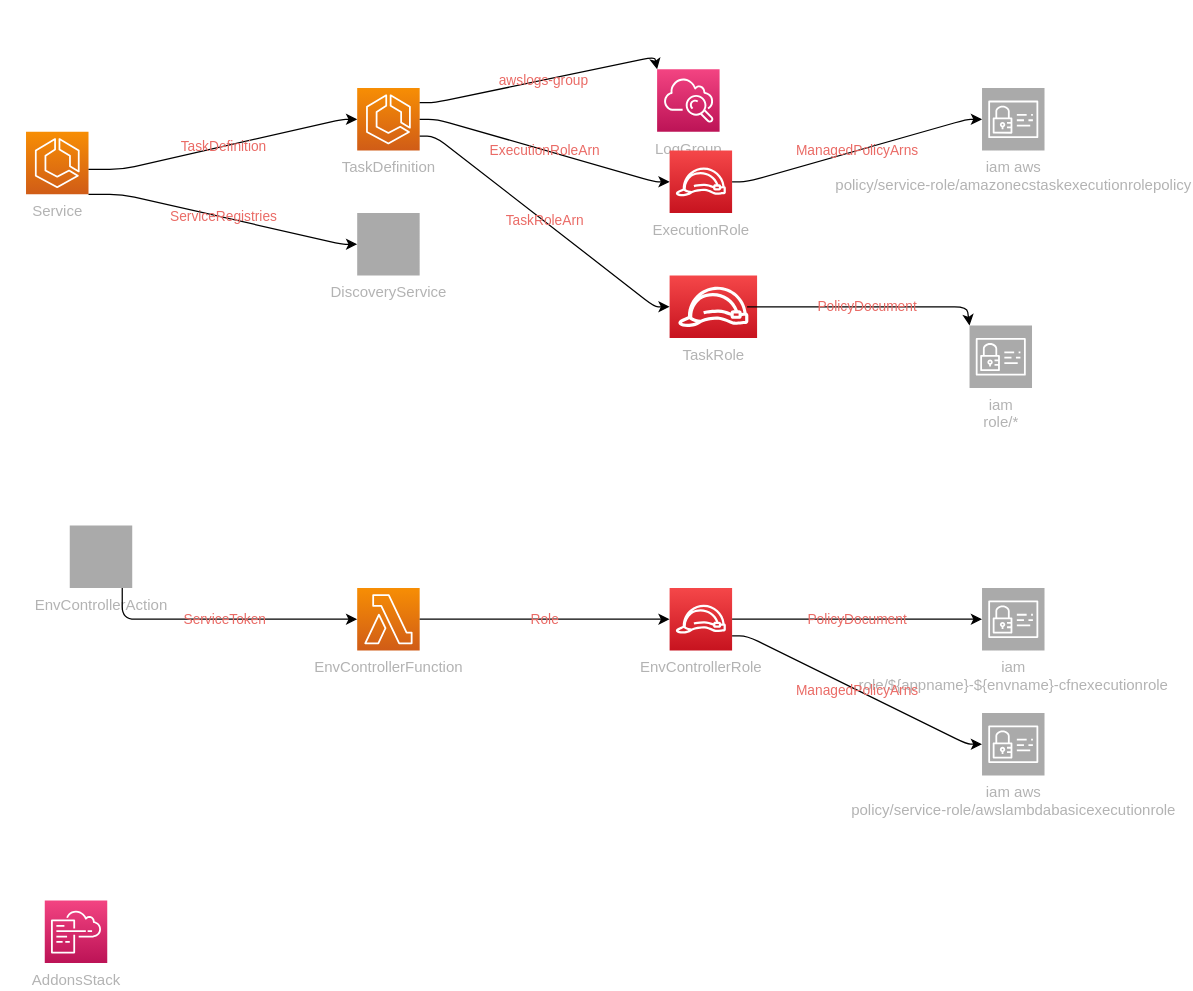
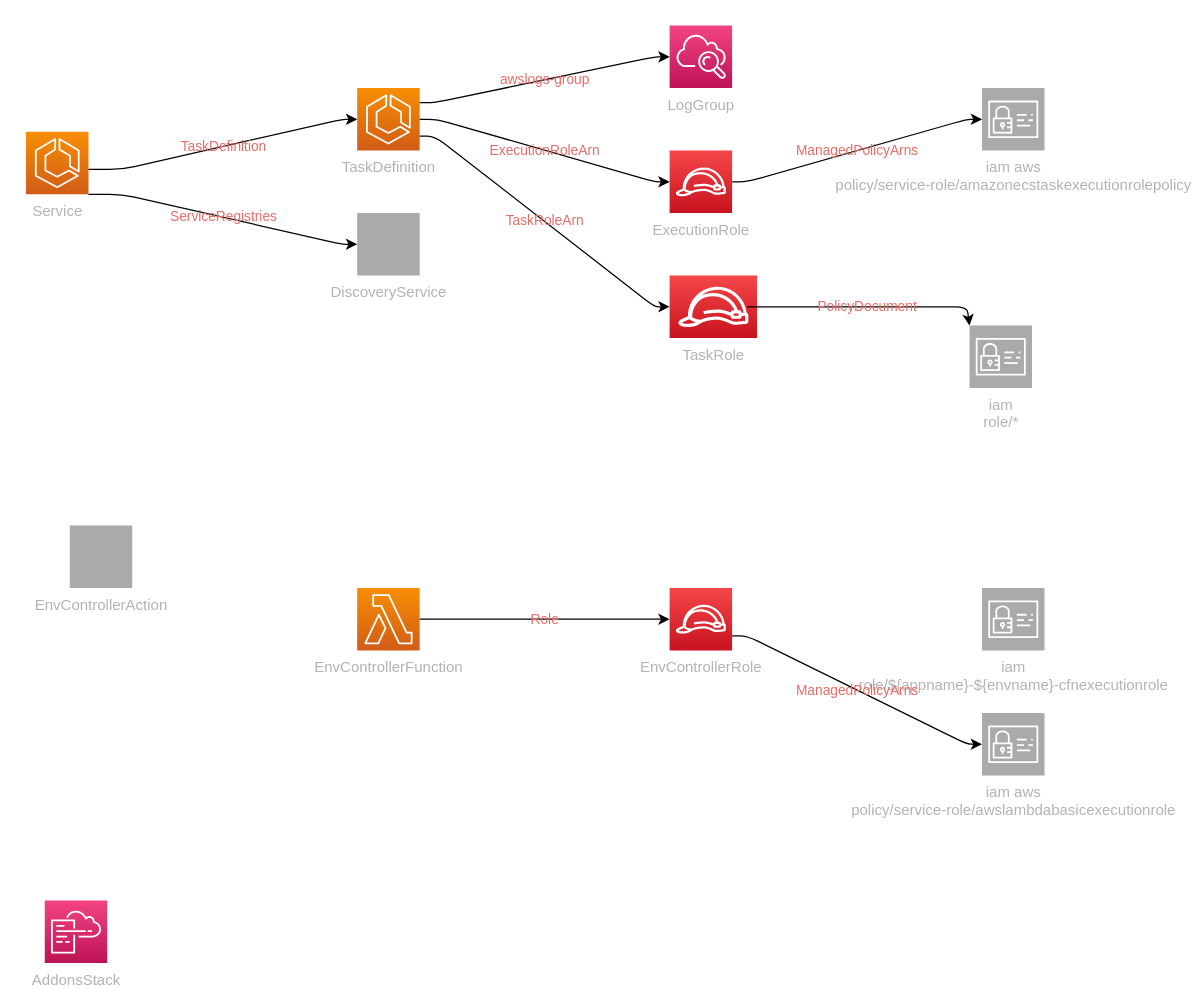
(688, 101) -> (701, 57)
(223, 619) -> none
(853, 619) -> none
